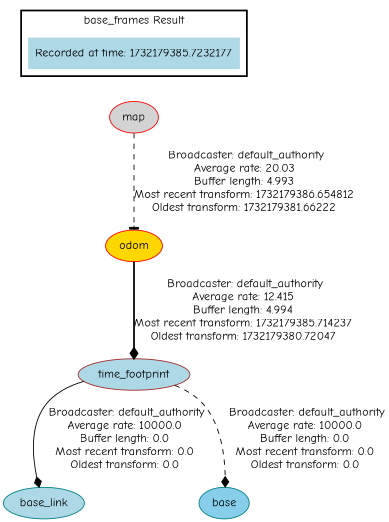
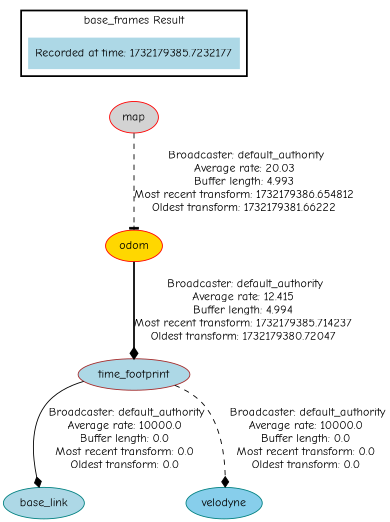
(224, 503) -> (224, 503)
